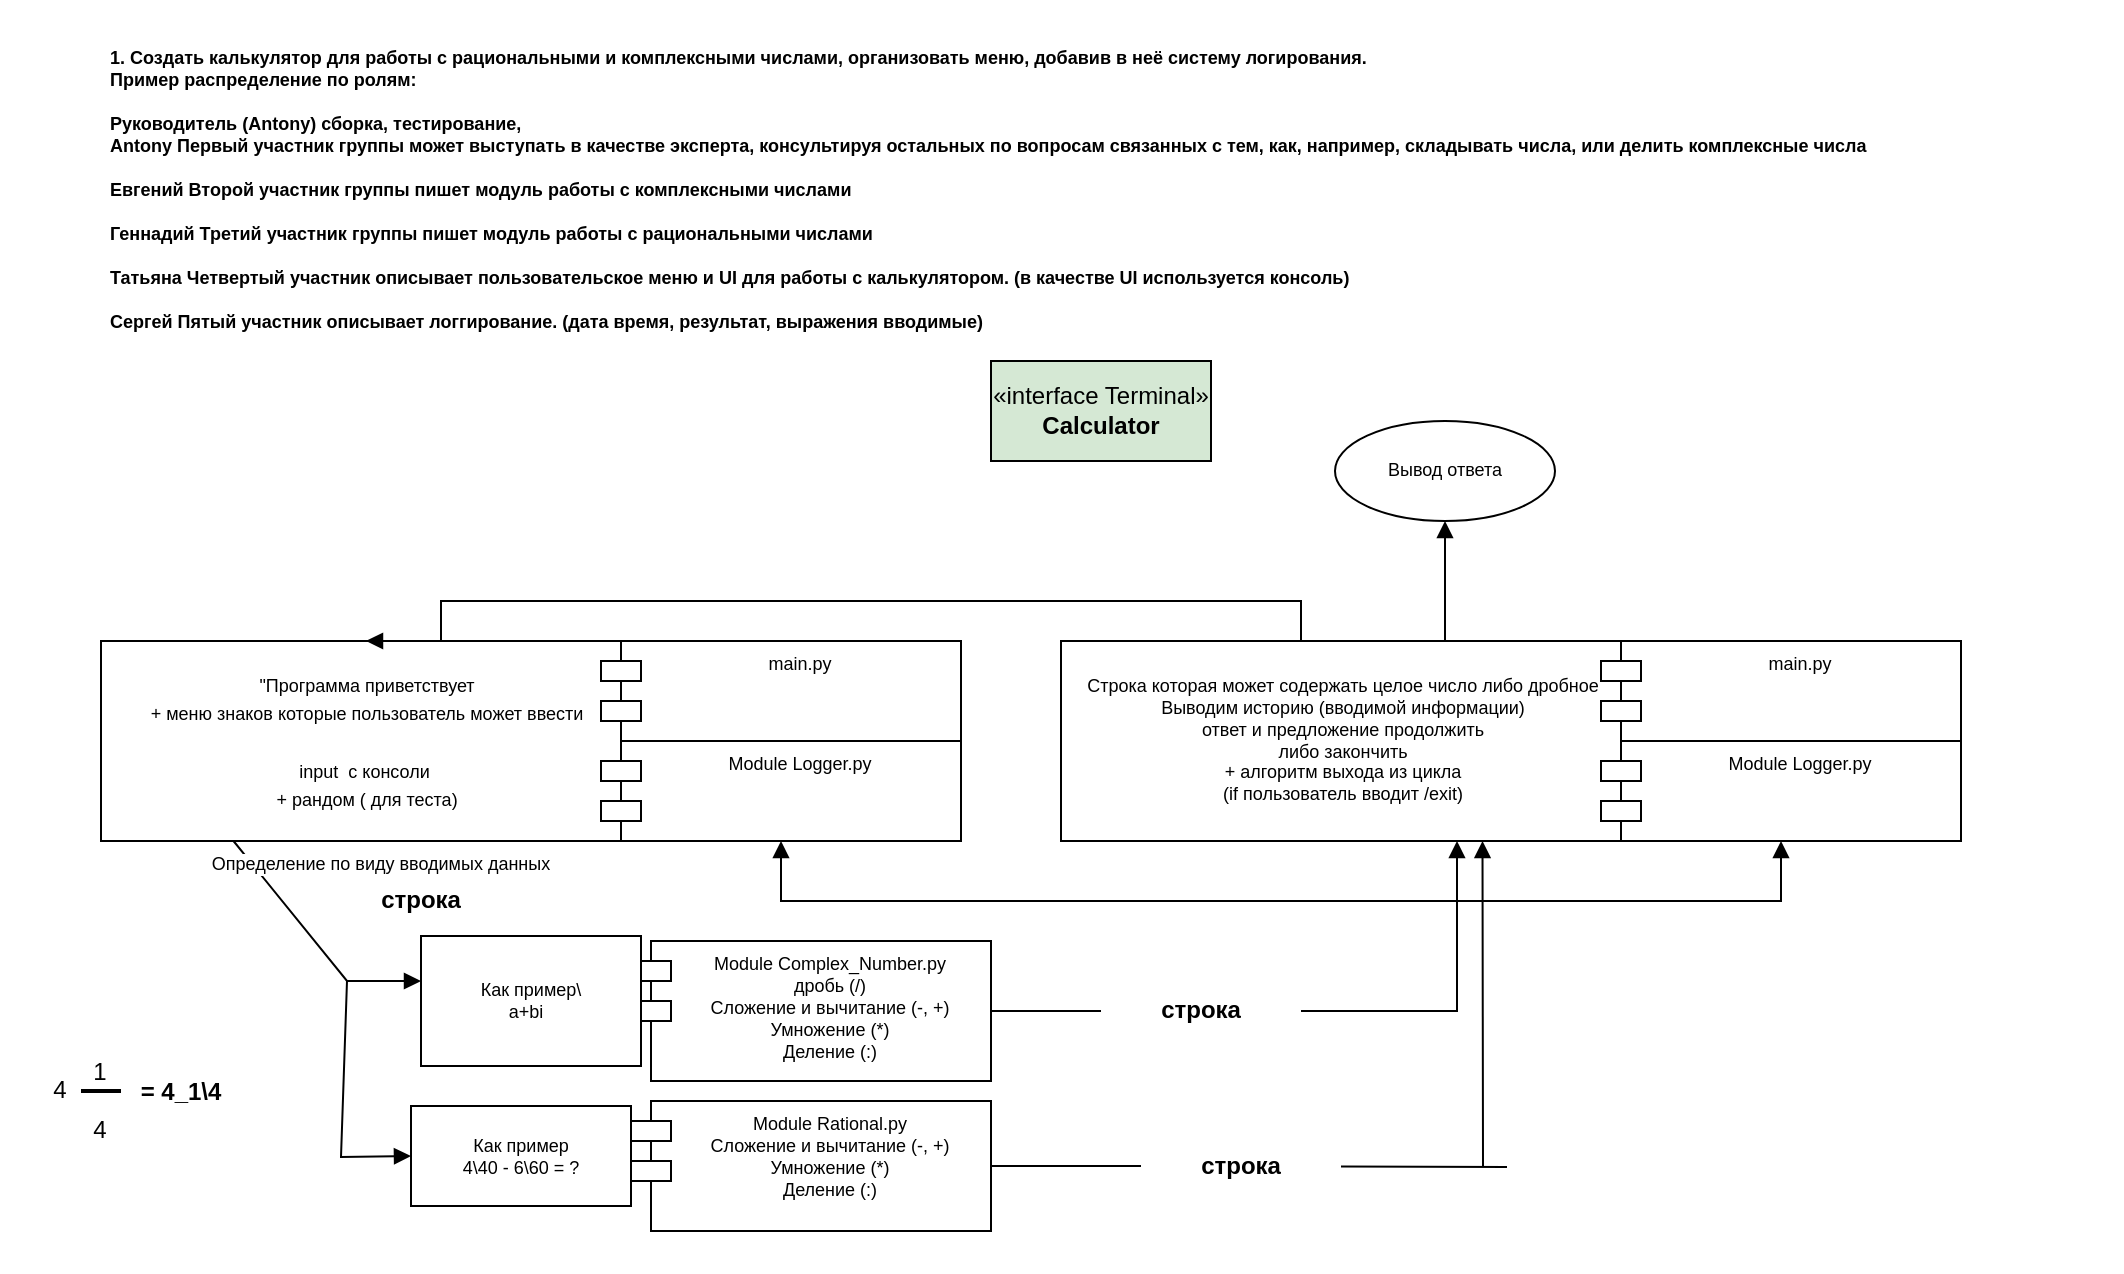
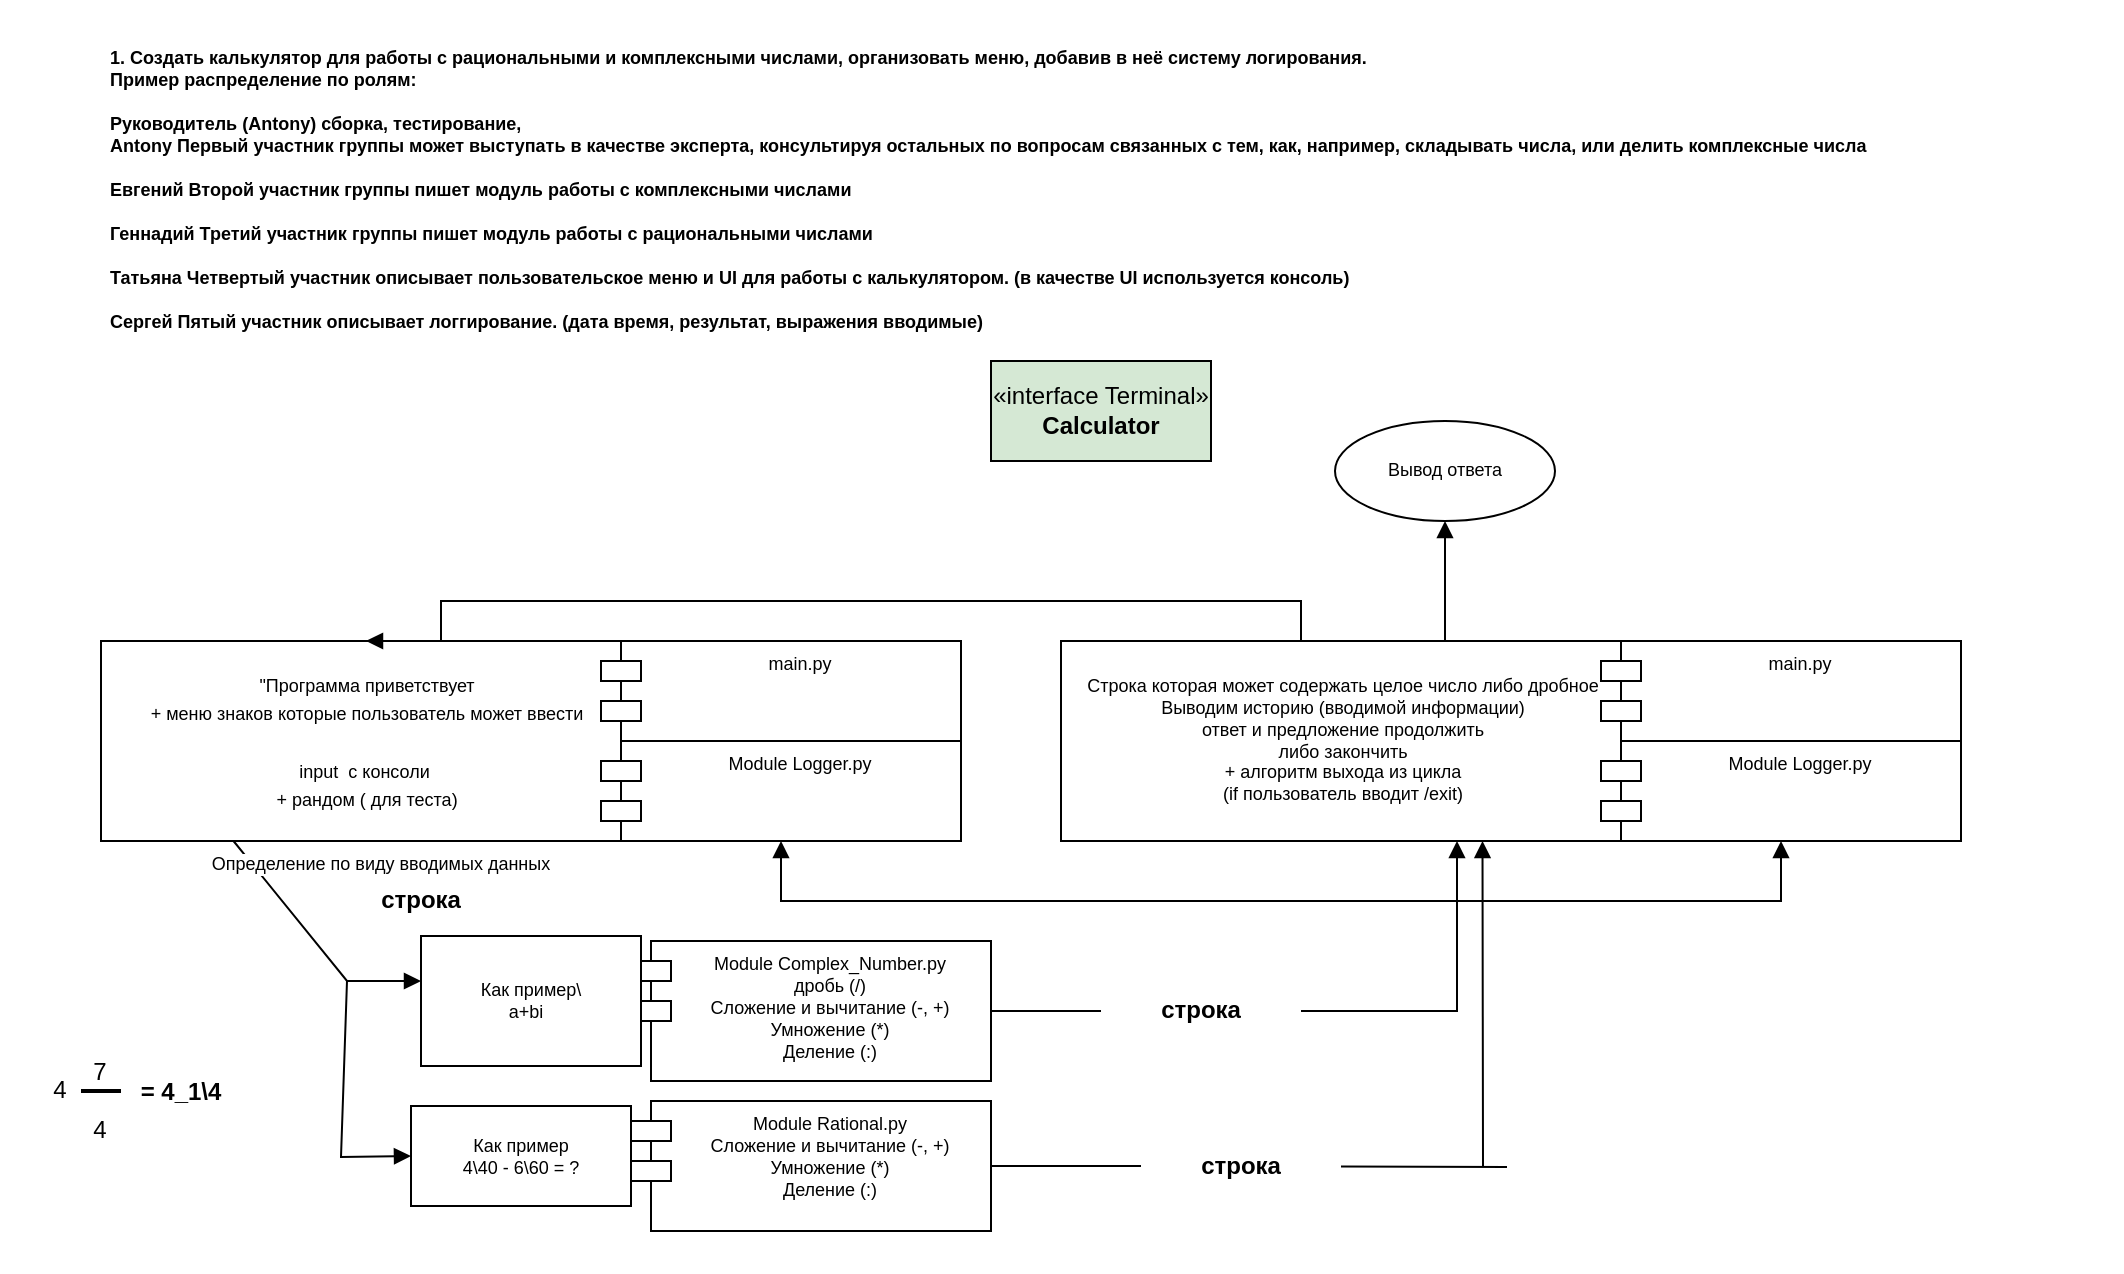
(101, 1073) -> (101, 1073)
